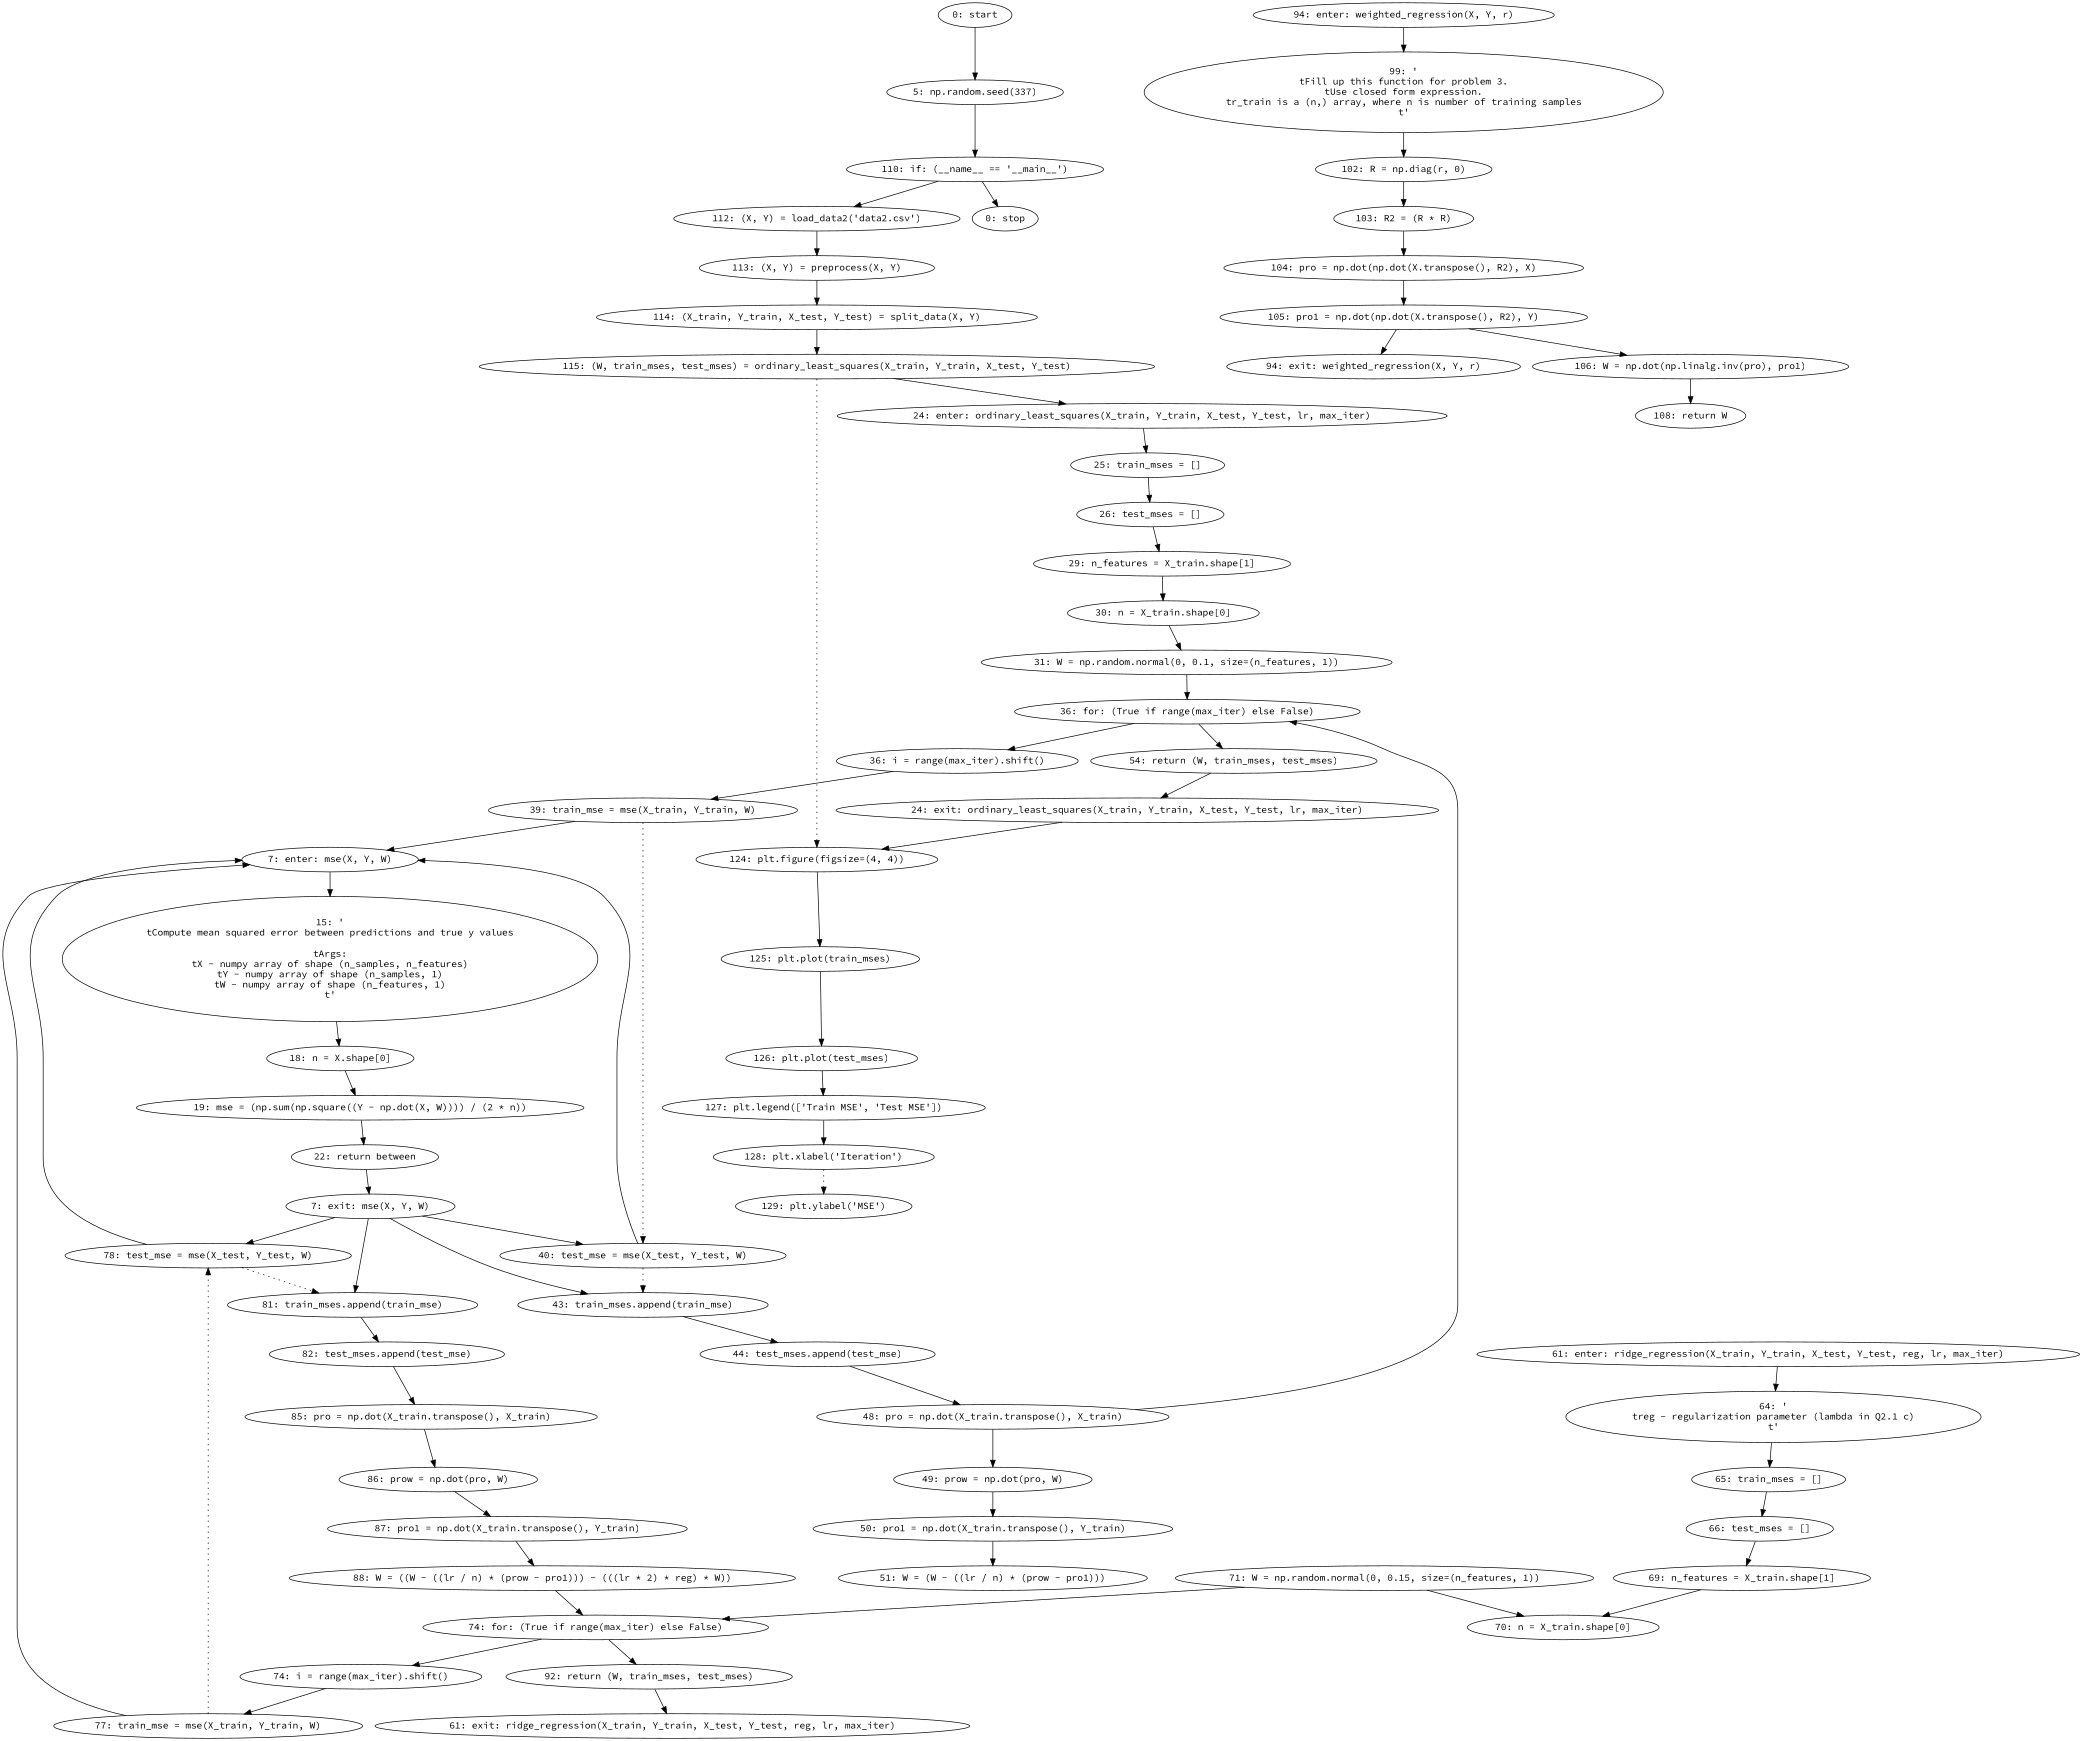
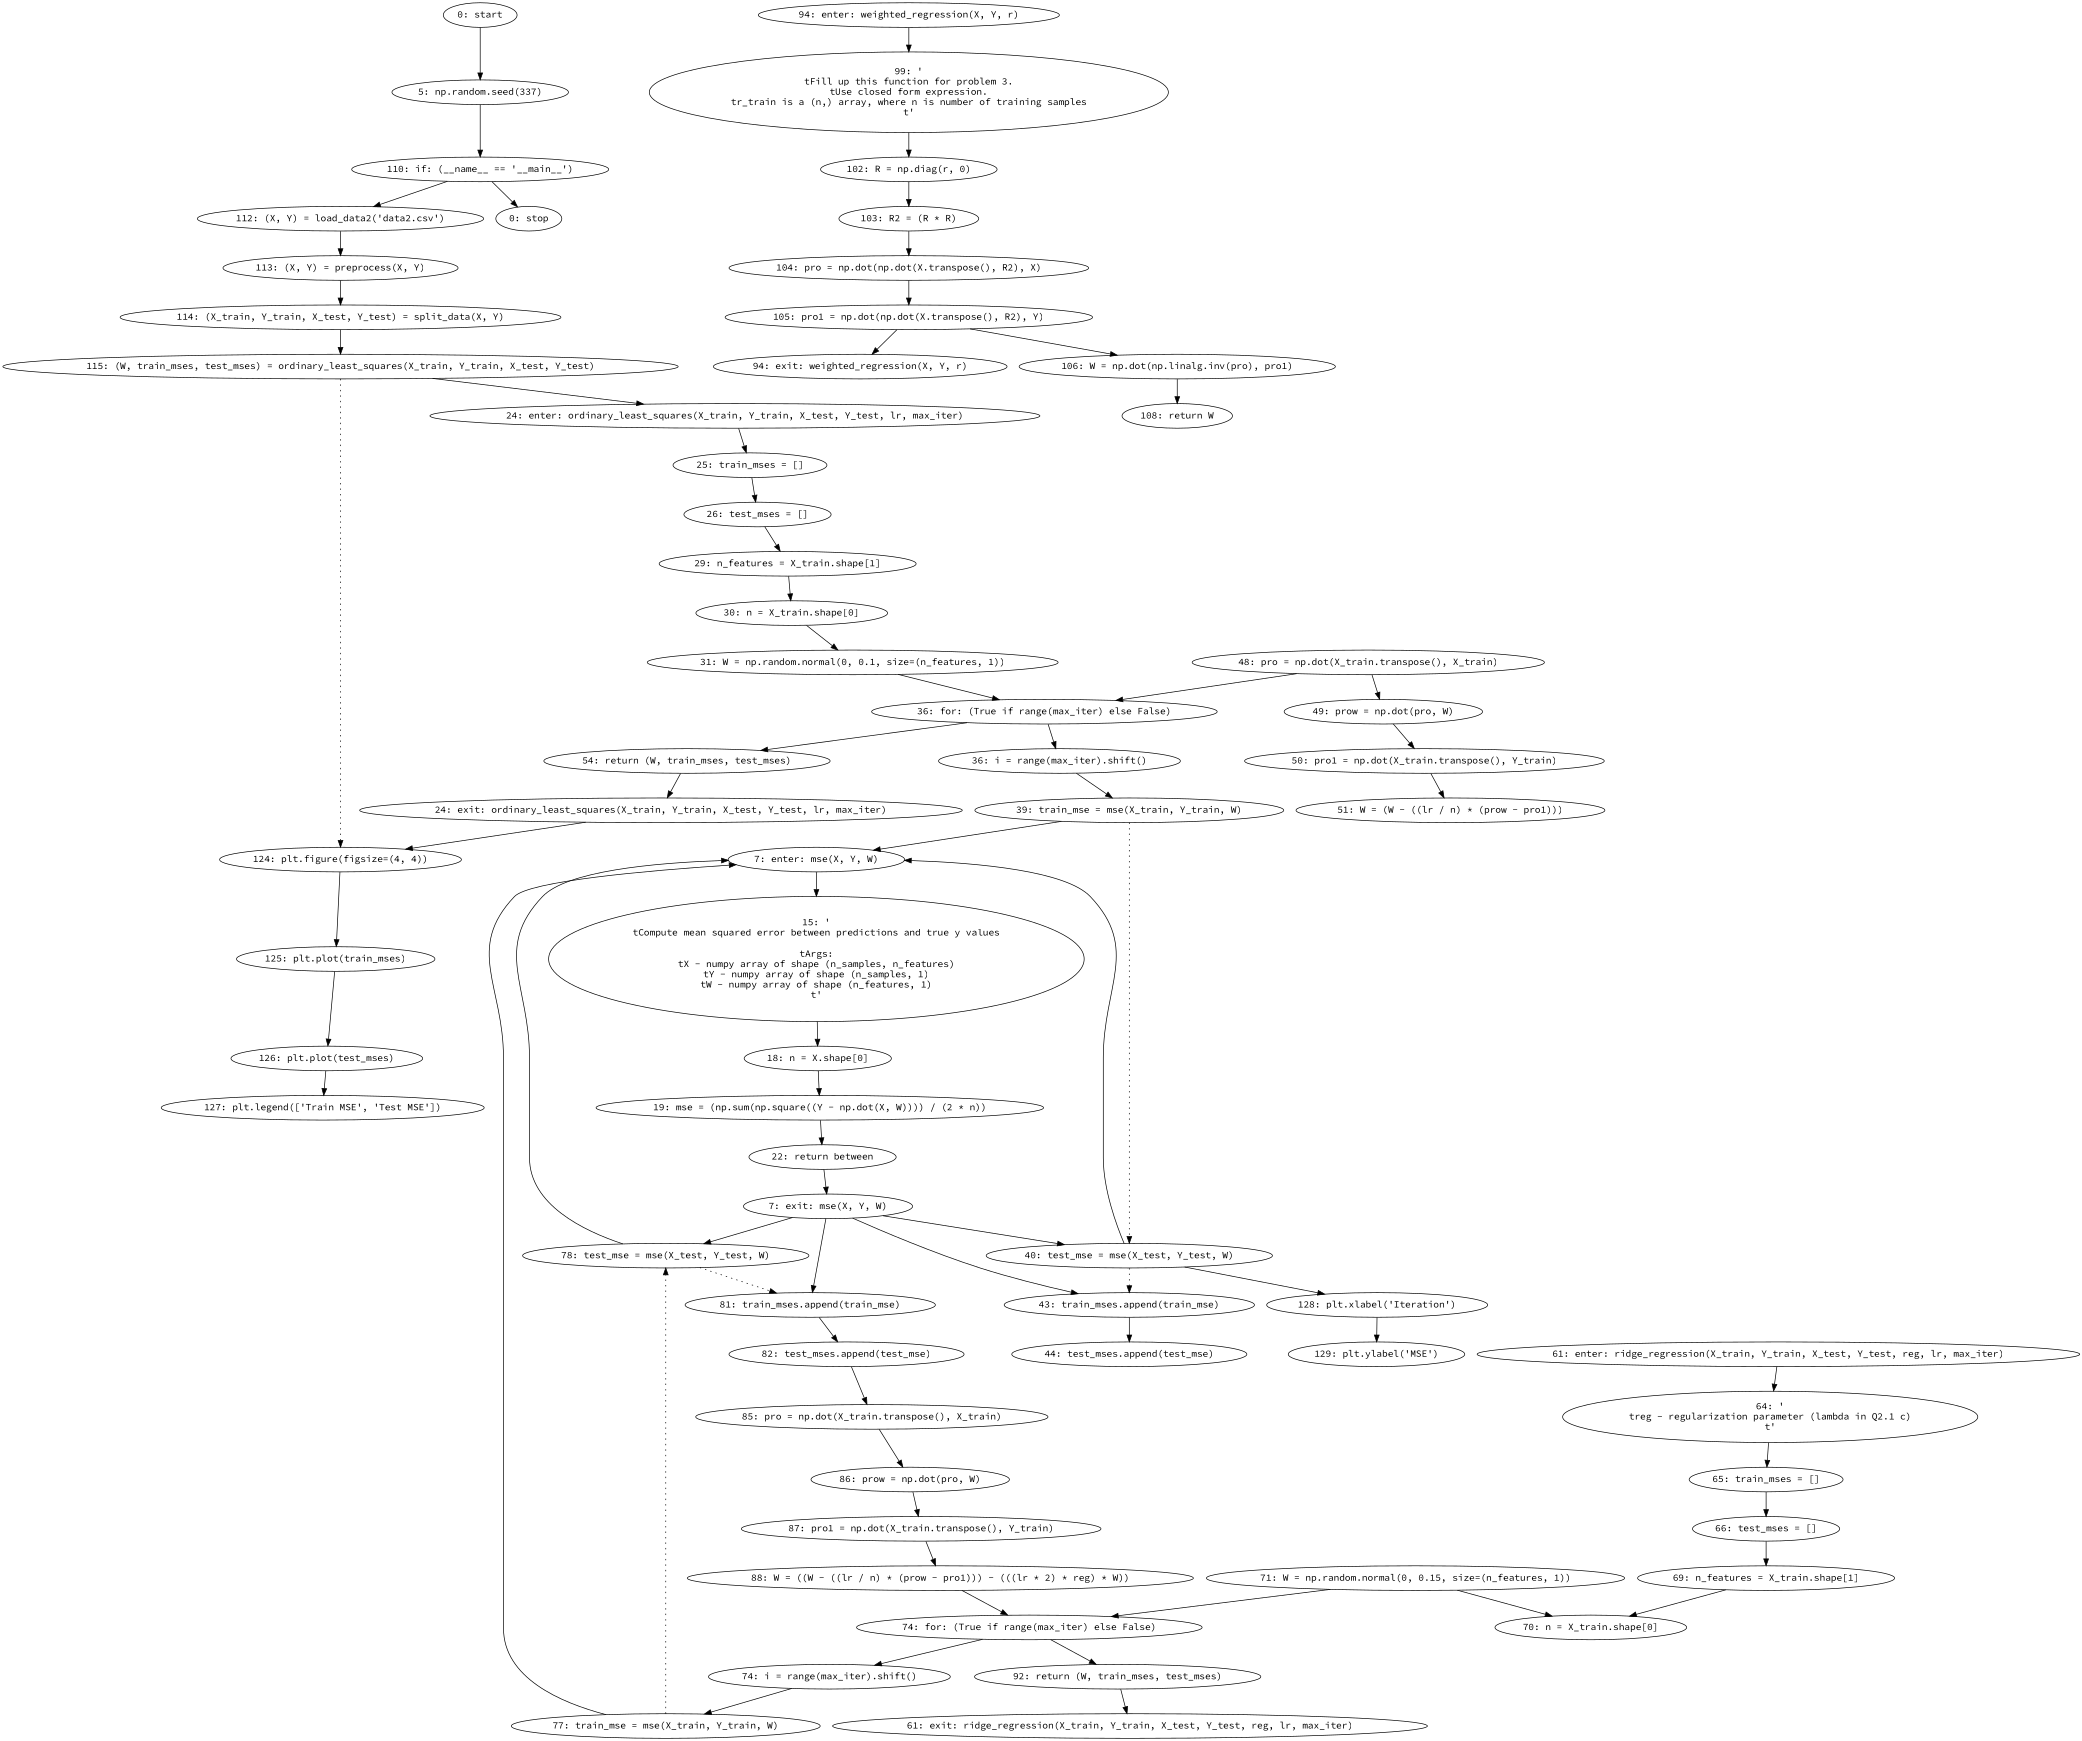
(824, 1129) -> (1251, 1280)
(824, 1178) -> (1377, 1326)
(902, 1384) -> none
